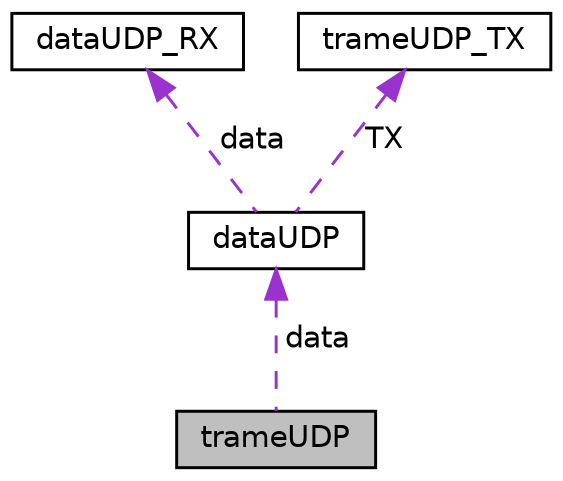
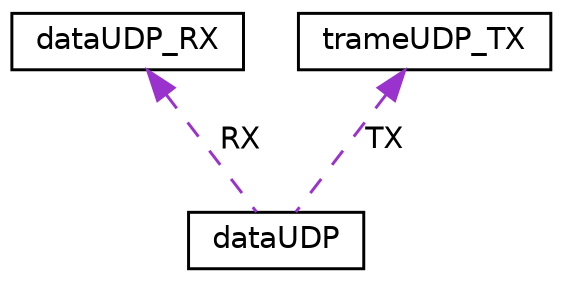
(248, 141) -> (236, 141)
(276, 439) -> none
